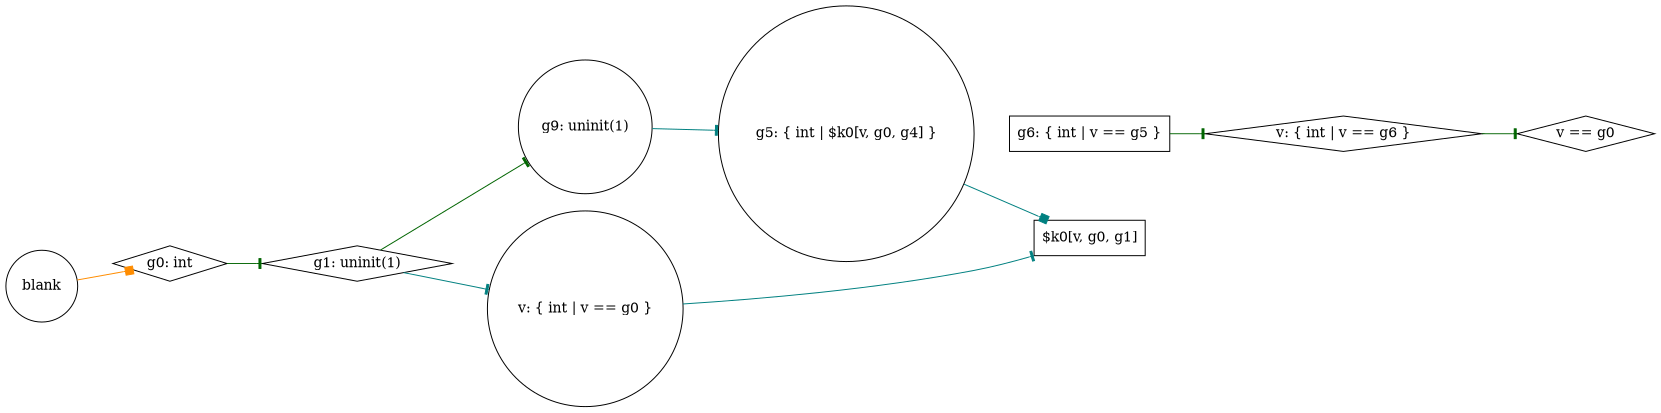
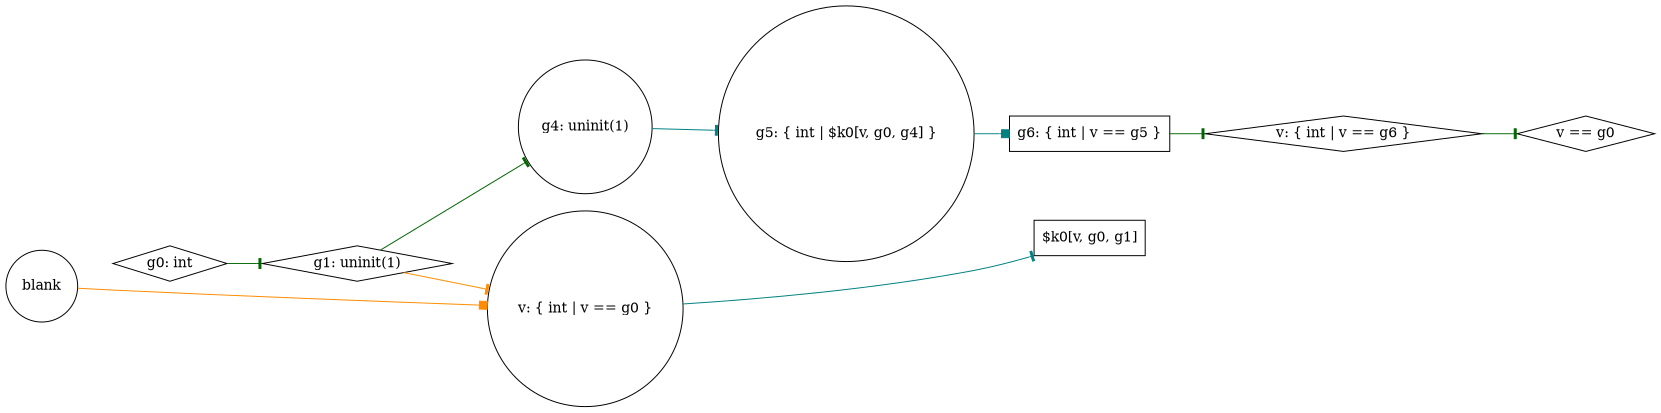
(585, 127) -> (585, 127)
(1001, 200) -> (987, 134)
(100, 276) -> (277, 297)
(444, 281) -> (444, 281)
